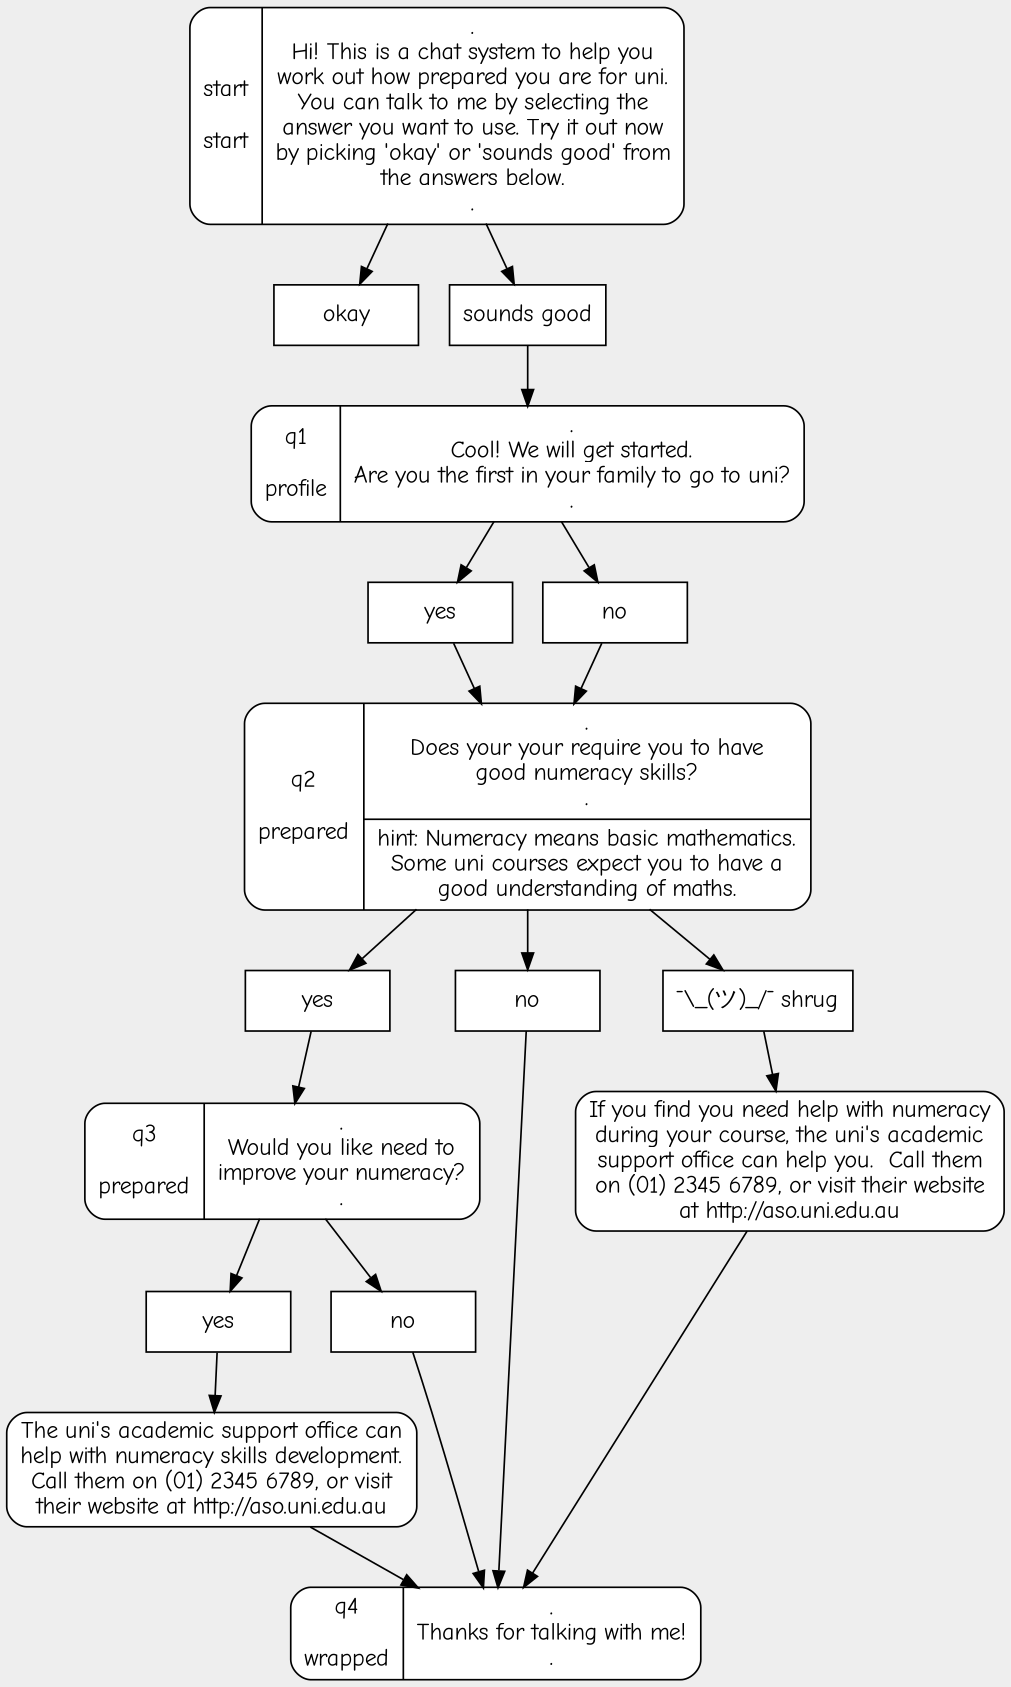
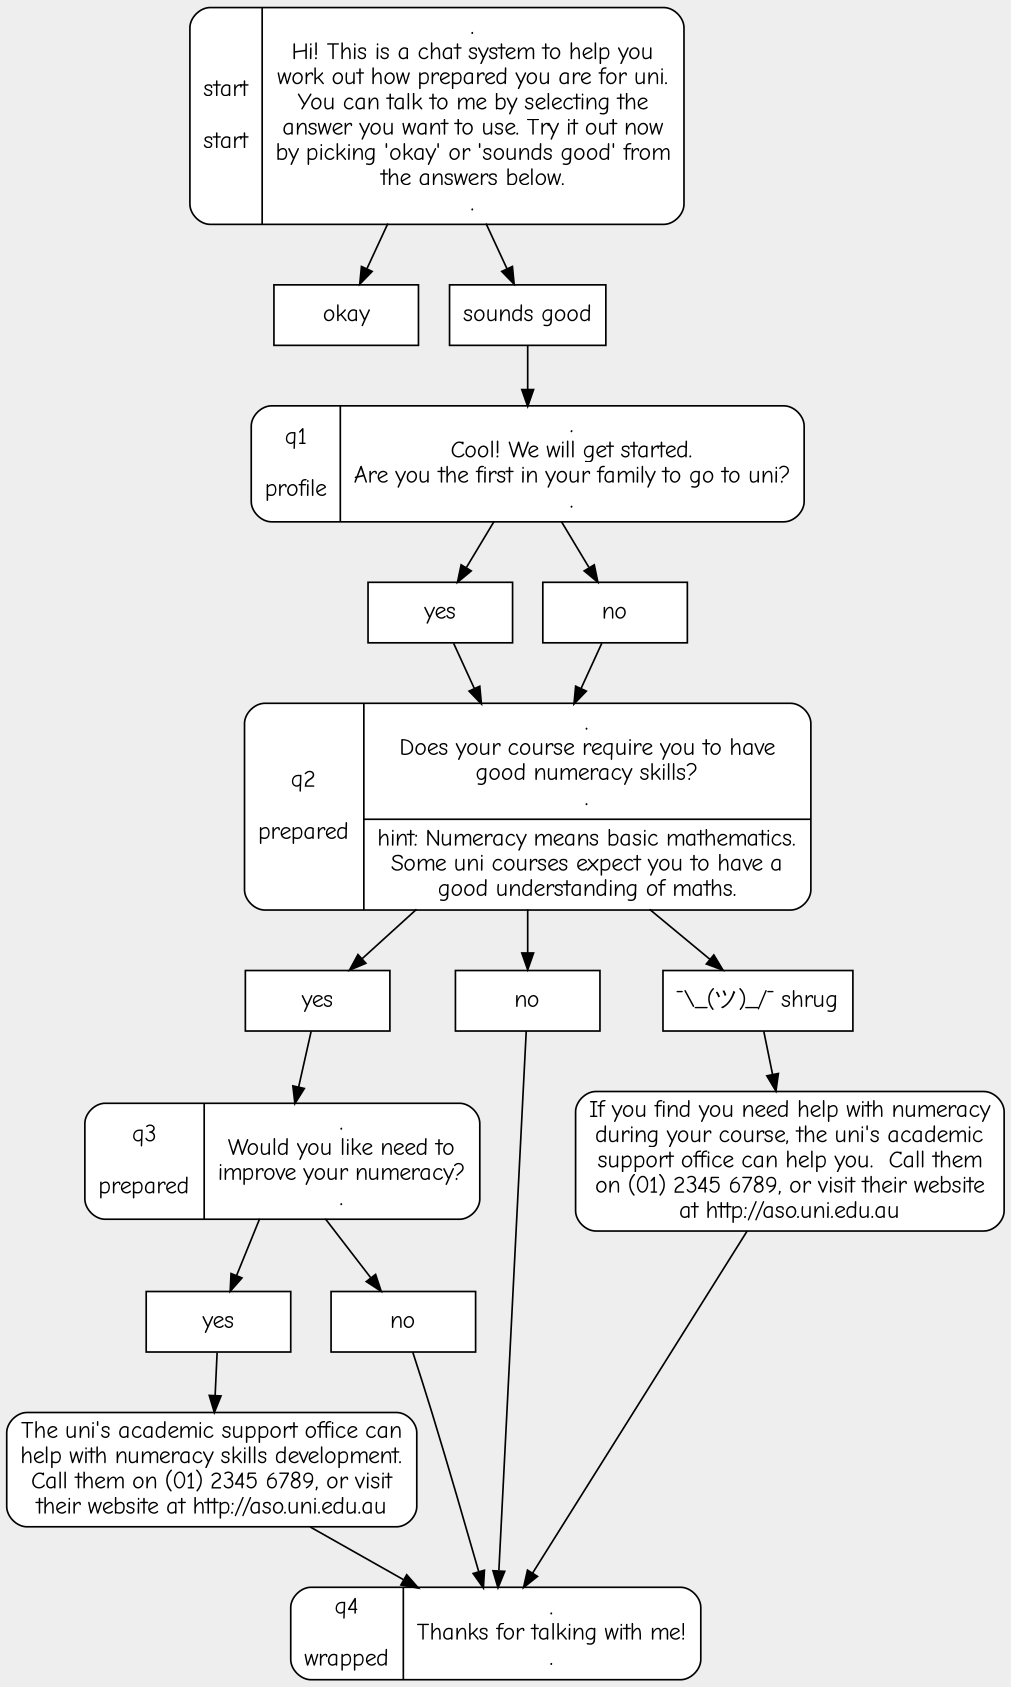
(587, 748) -> (587, 748)
